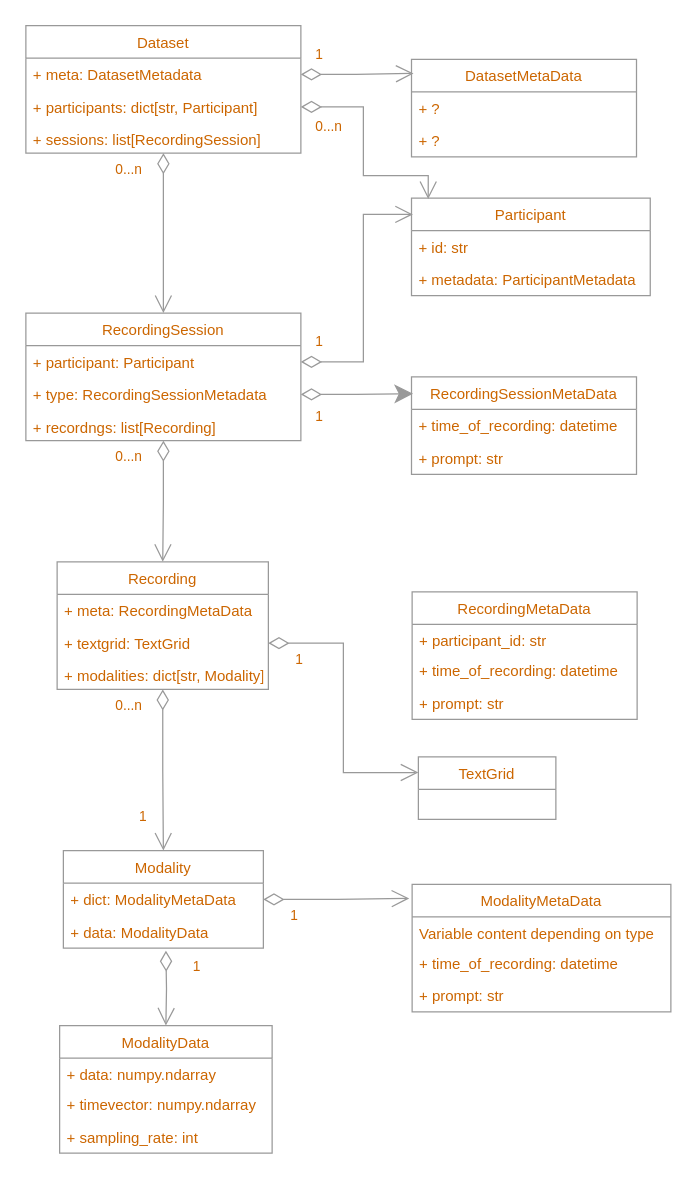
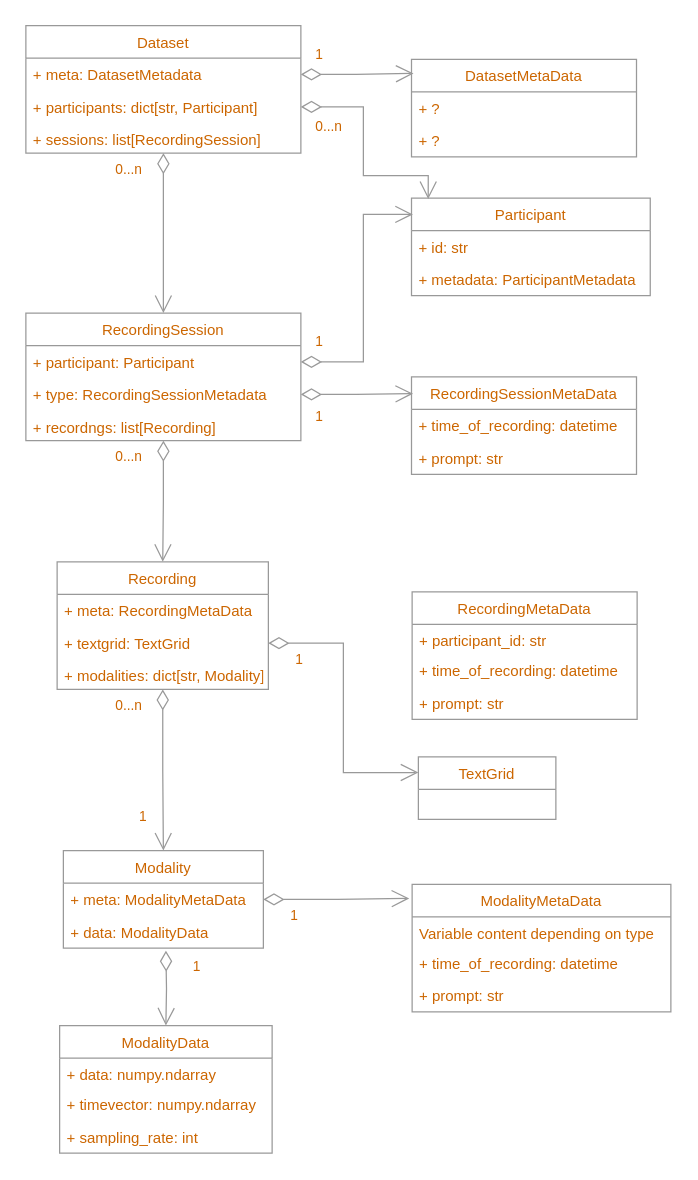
(397, 394) -> (401, 394)
(159, 900) -> (161, 900)
